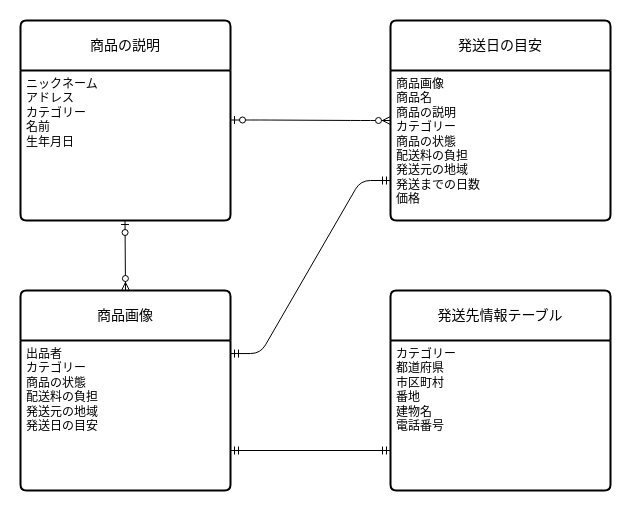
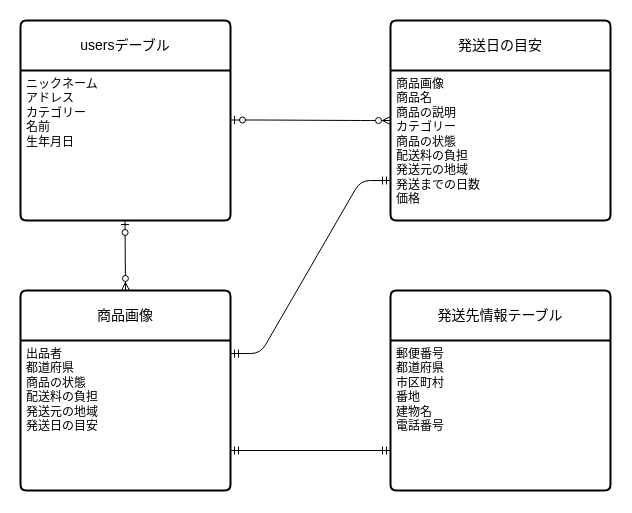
(126, 46) -> (126, 46)
(63, 391) -> (63, 391)
(427, 391) -> (421, 391)
